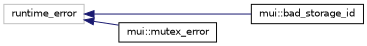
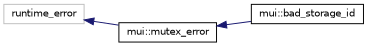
(173, 14) -> (239, 23)
